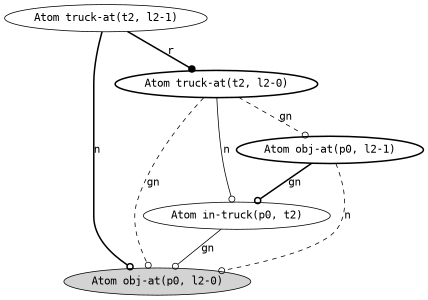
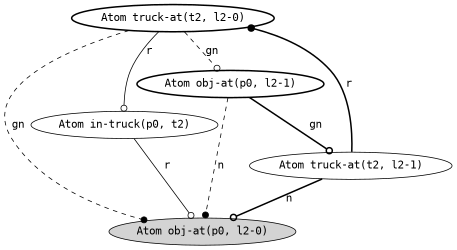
(227, 150) -> (149, 51)
(149, 173) -> (7, 126)
(286, 181) -> (288, 123)
(316, 244) -> (217, 155)
(208, 249) -> (167, 166)
